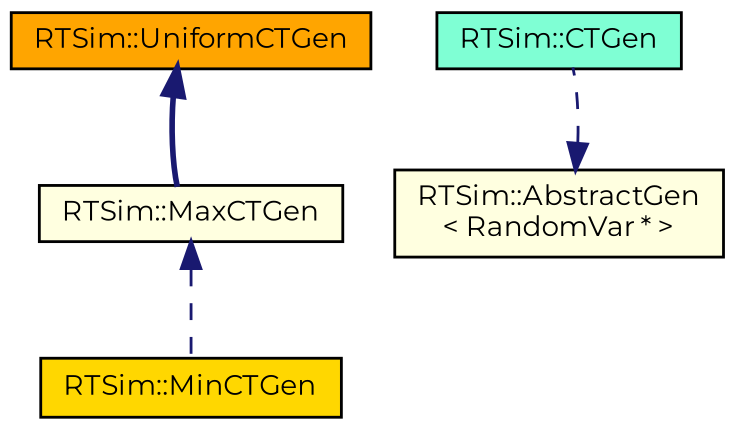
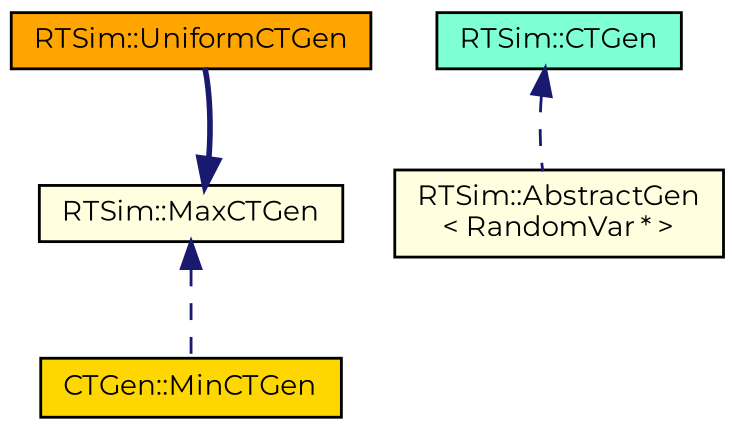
(577, 105) -> (540, 133)
(172, 142) -> (210, 113)
(191, 388) -> (191, 388)
